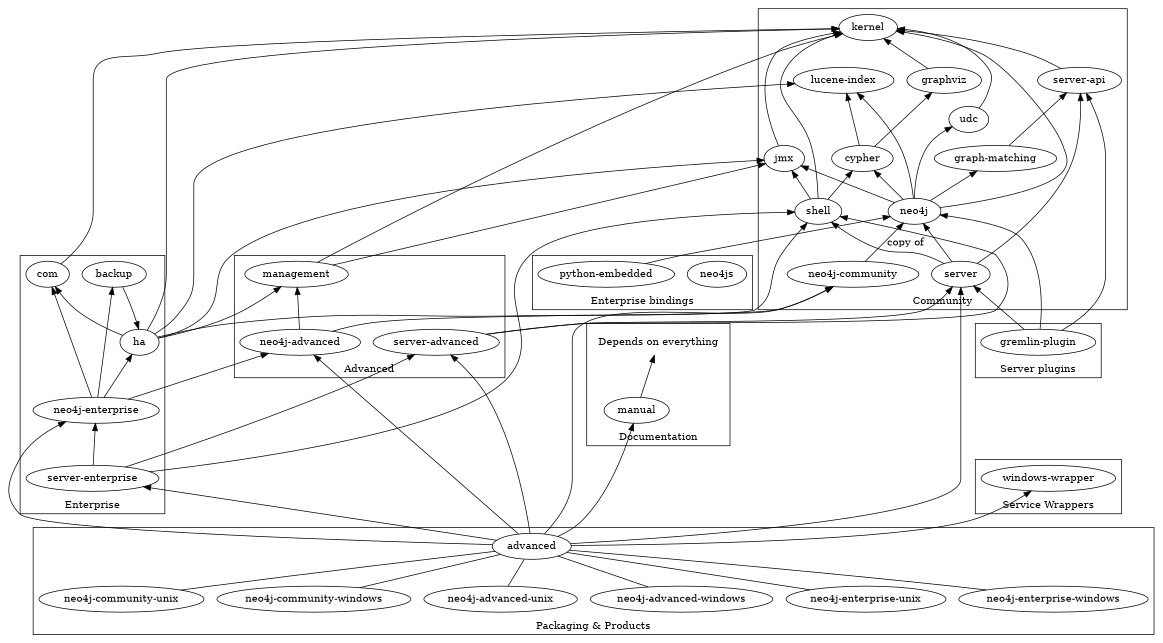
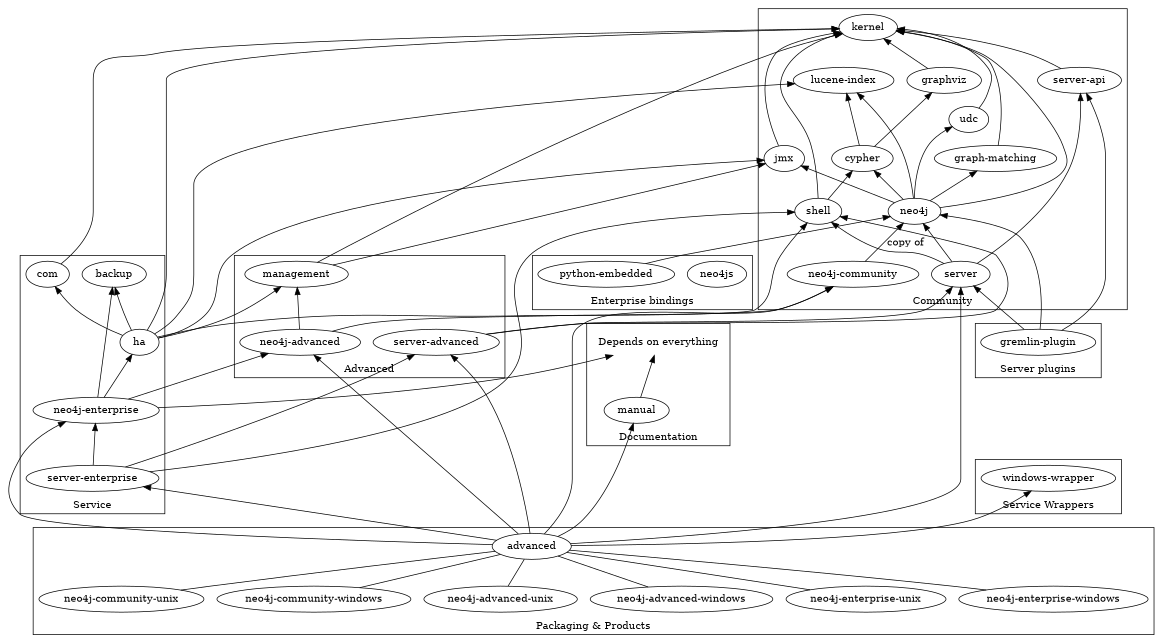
(1035, 122) -> (996, 75)
(803, 188) -> none
(130, 304) -> (124, 313)
(73, 346) -> (383, 393)
(92, 505) -> (92, 505)
